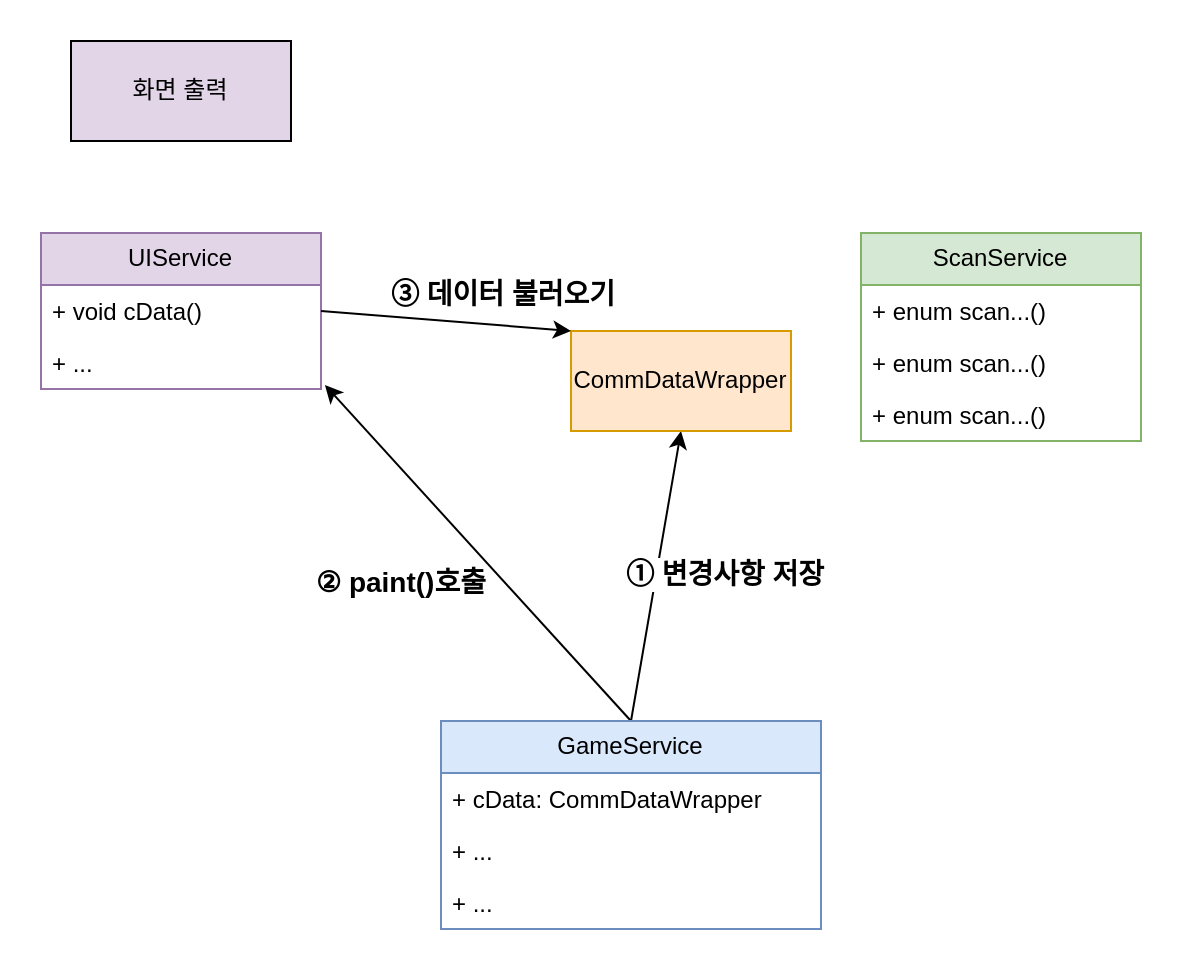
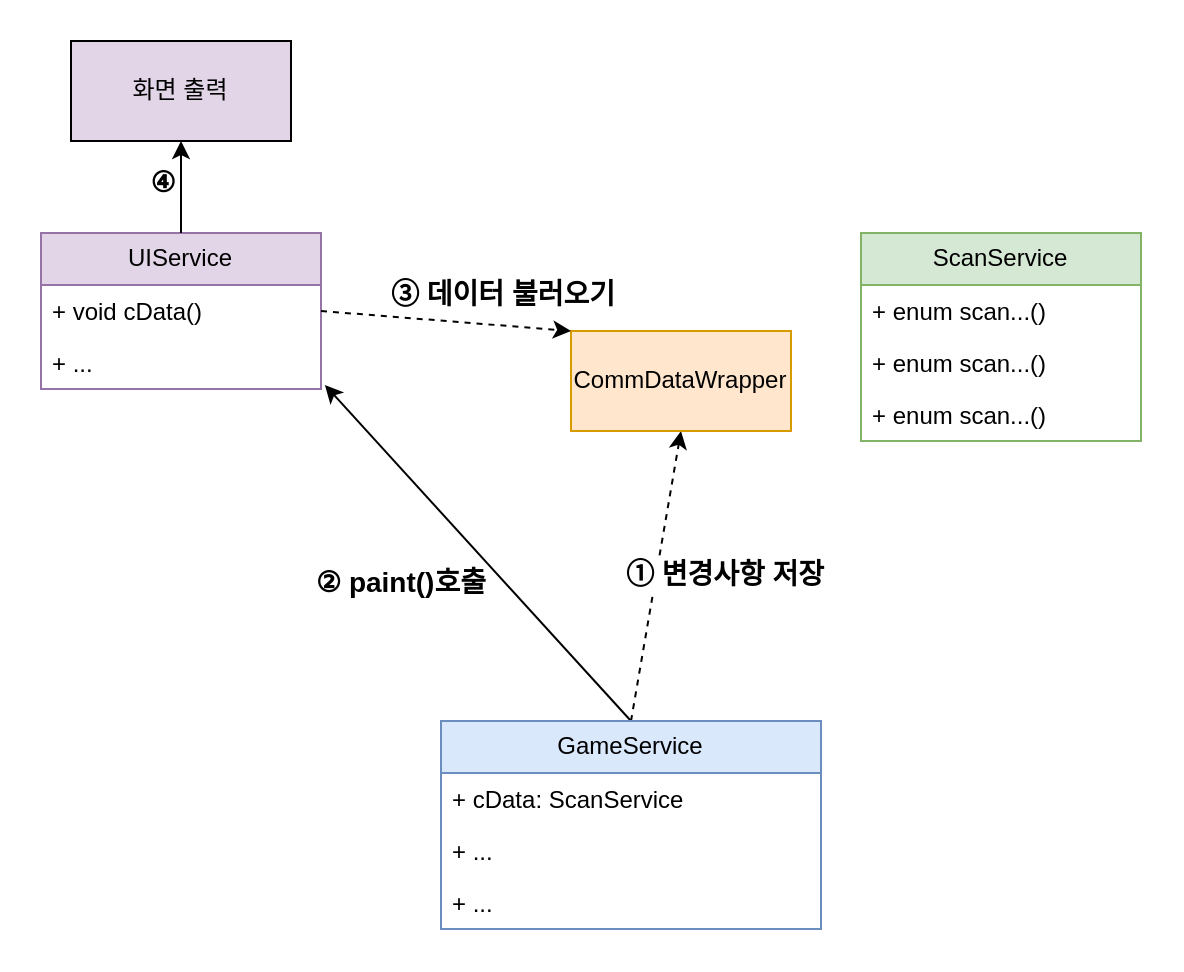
none -> (181, 194)
(442, 321) -> (442, 321)
(643, 653) -> (643, 653)
(605, 801) -> (575, 801)
